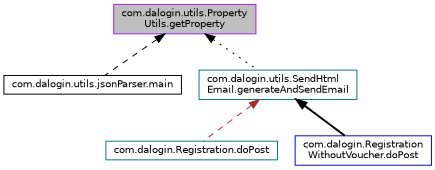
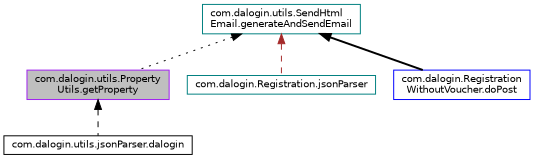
(235, 55) -> (185, 54)
(93, 85) -> (98, 145)
(192, 151) -> (281, 85)
